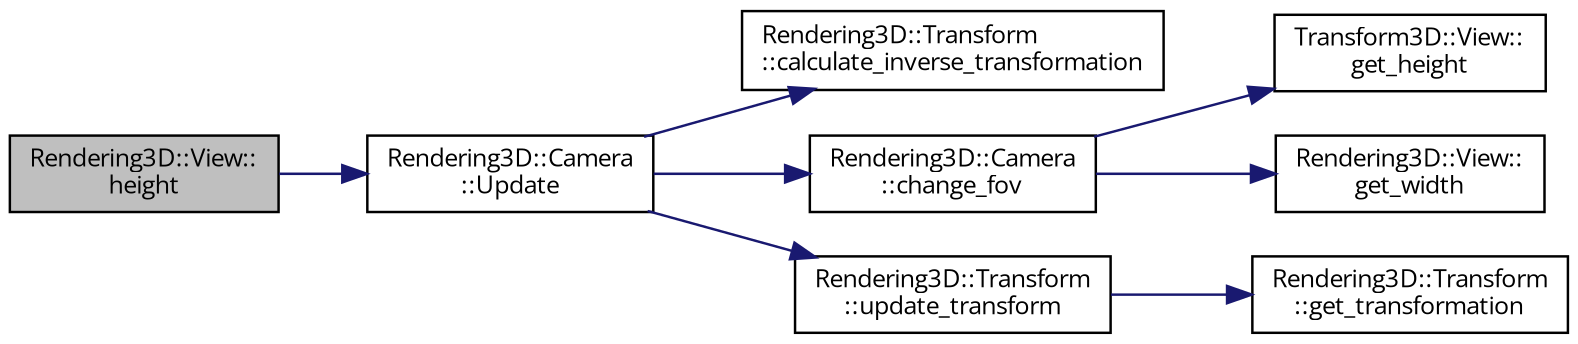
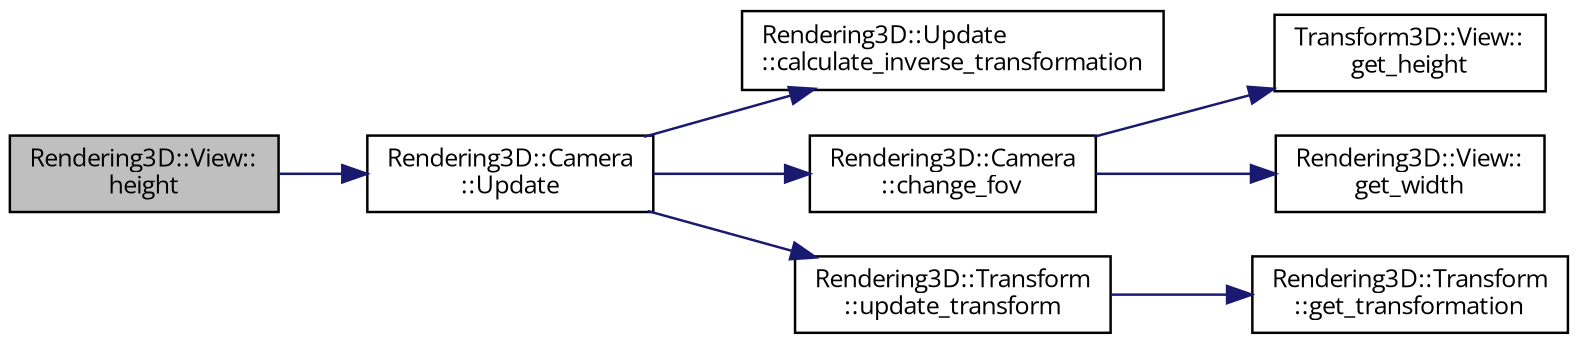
(953, 51) -> (953, 51)
